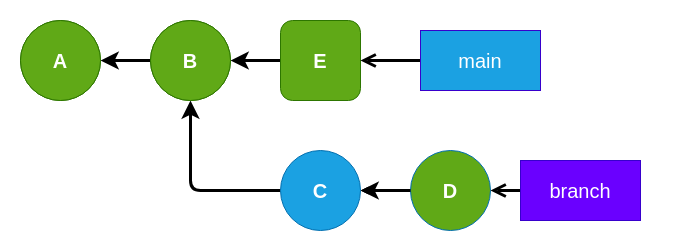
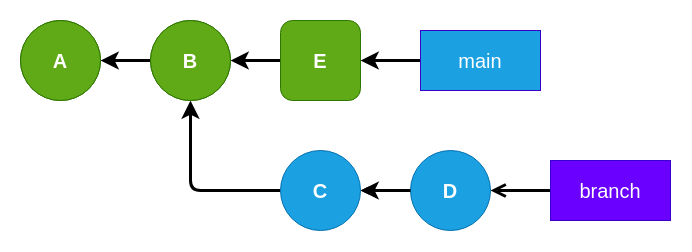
(373, 61) -> (375, 61)
(451, 191) -> (451, 191)
(581, 191) -> (611, 191)
